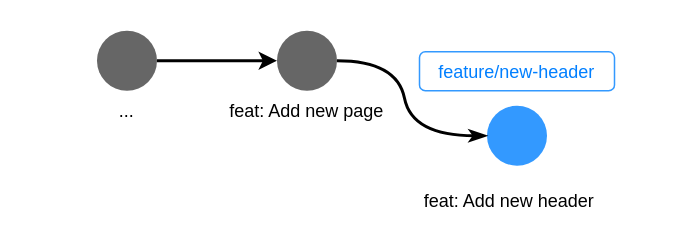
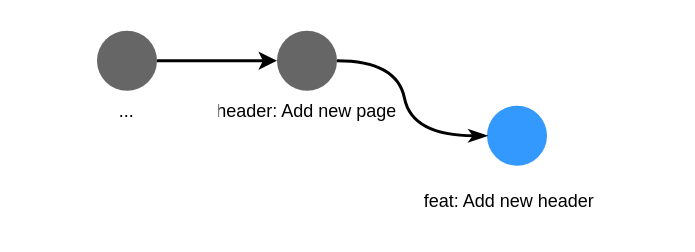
(517, 71) -> none
(306, 111) -> (306, 111)
